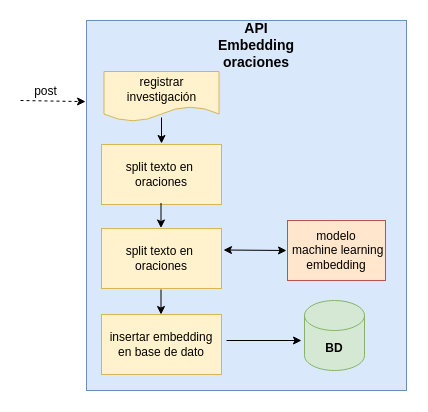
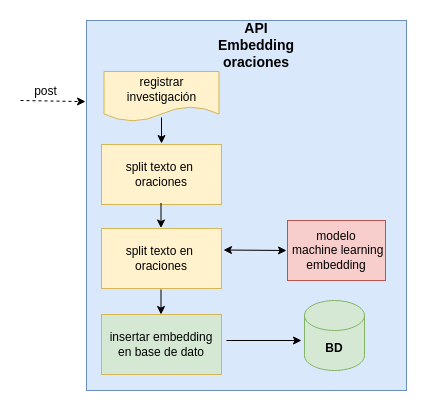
(337, 251) -> (337, 251)
(162, 345) -> (162, 345)
